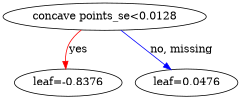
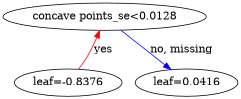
(69, 44) -> (89, 54)
(187, 83) -> (187, 83)
